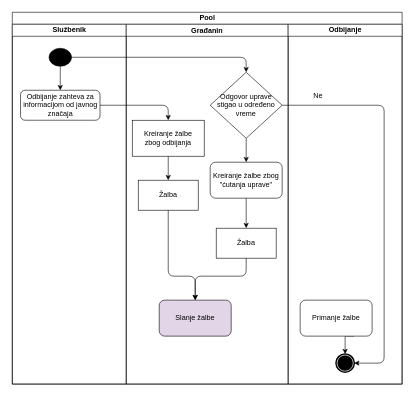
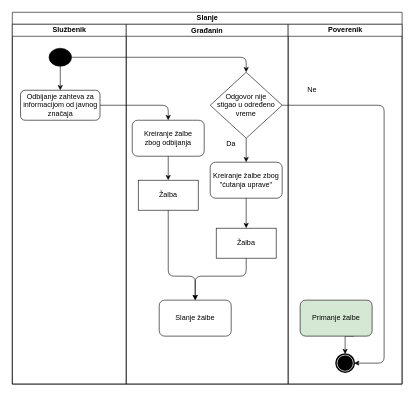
(208, 18) -> (208, 18)
(346, 30) -> (346, 30)
(318, 96) -> (312, 90)
(246, 105) -> (246, 105)
(168, 138) -> (168, 138)
none -> (231, 144)
(195, 318) -> (195, 318)
(336, 318) -> (336, 318)
